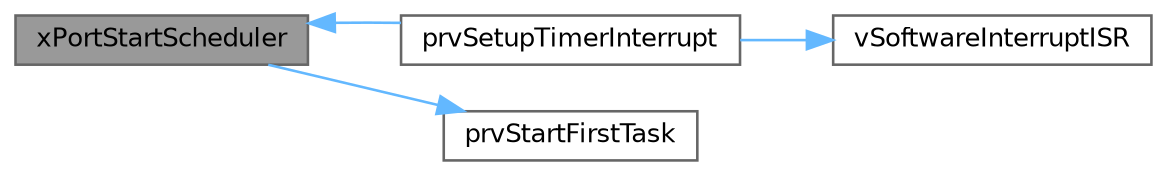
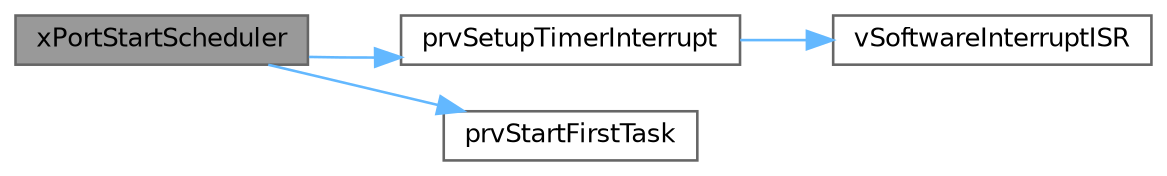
(368, 23) -> (342, 57)
